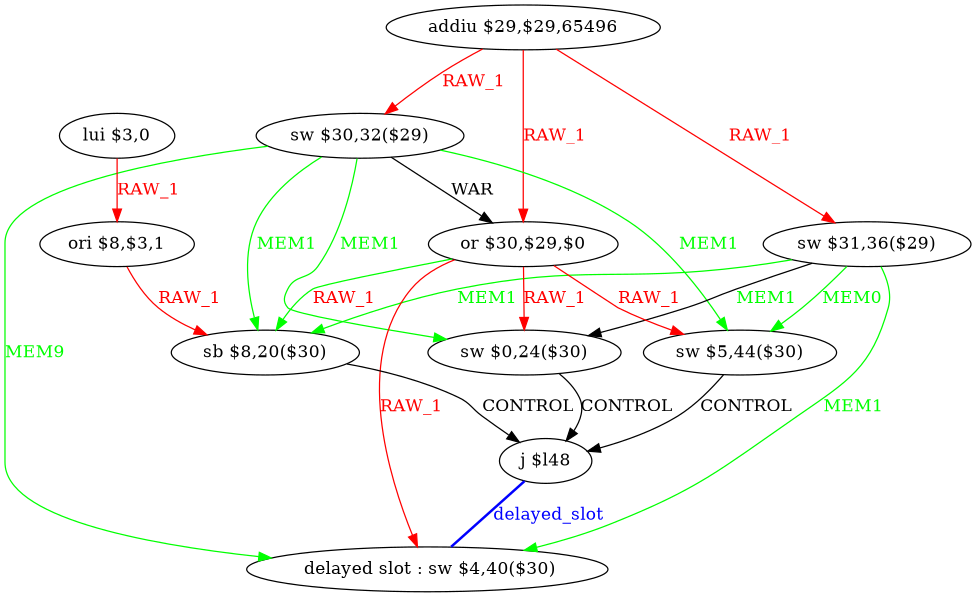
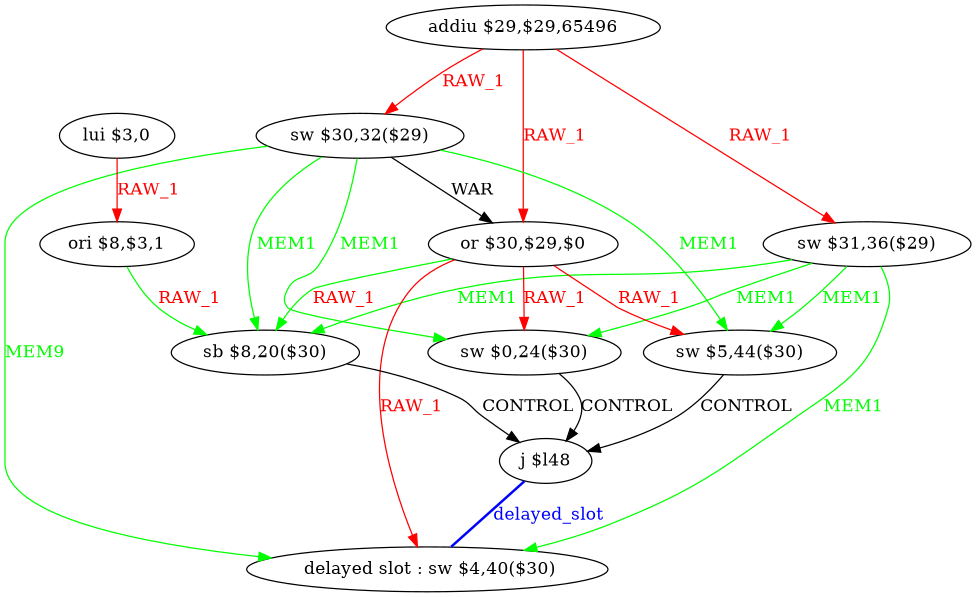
(718, 296) -> (718, 296)
(853, 298) -> (853, 298)
(155, 305) -> (155, 305)
